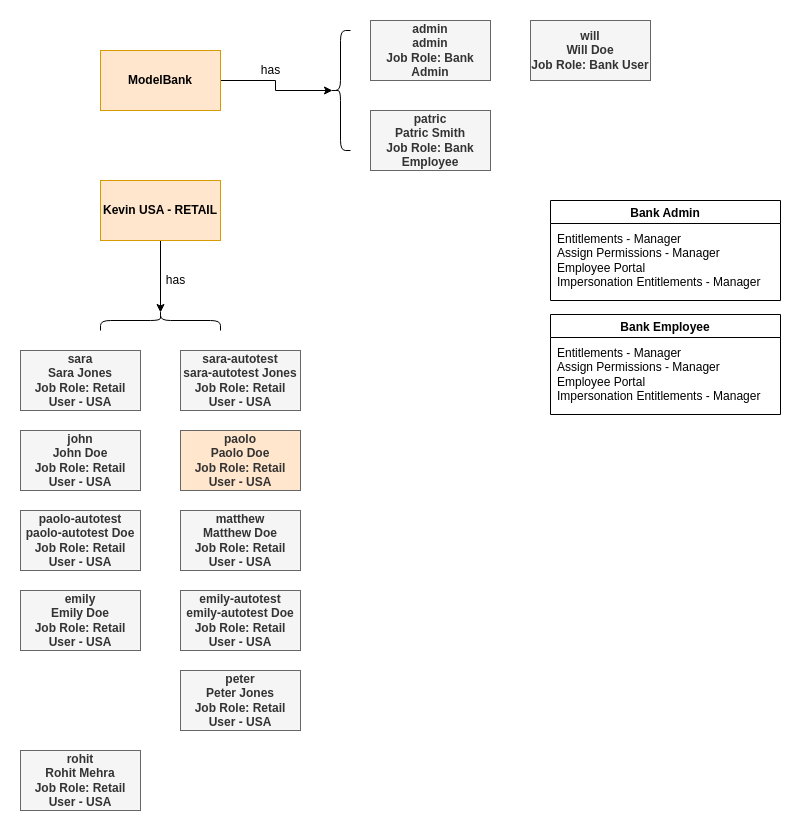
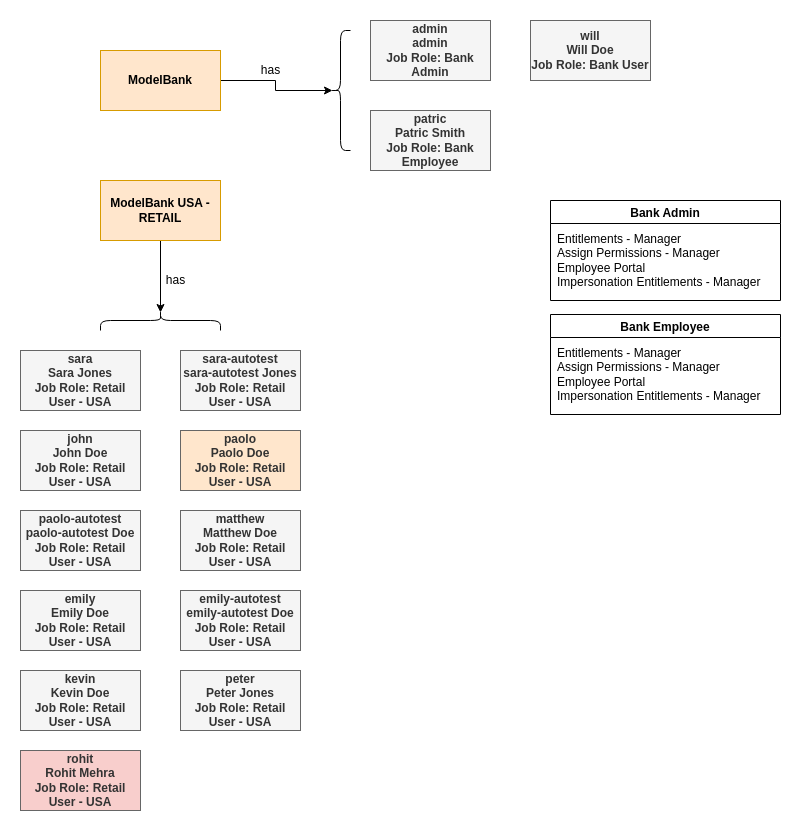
(161, 211) -> (161, 211)
none -> (81, 701)
(81, 781) -> (81, 781)
